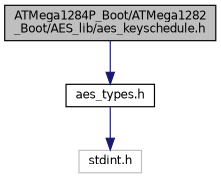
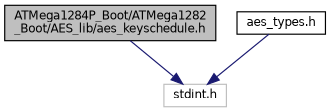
(110, 56) -> (152, 59)
